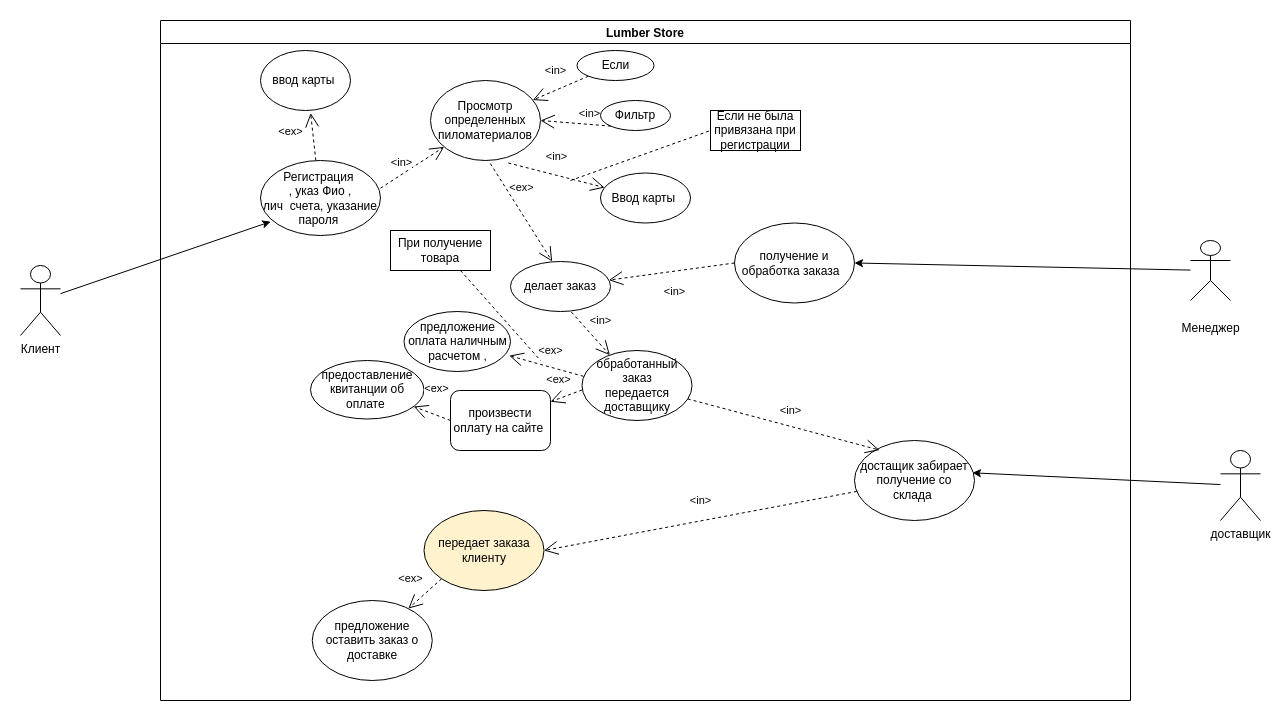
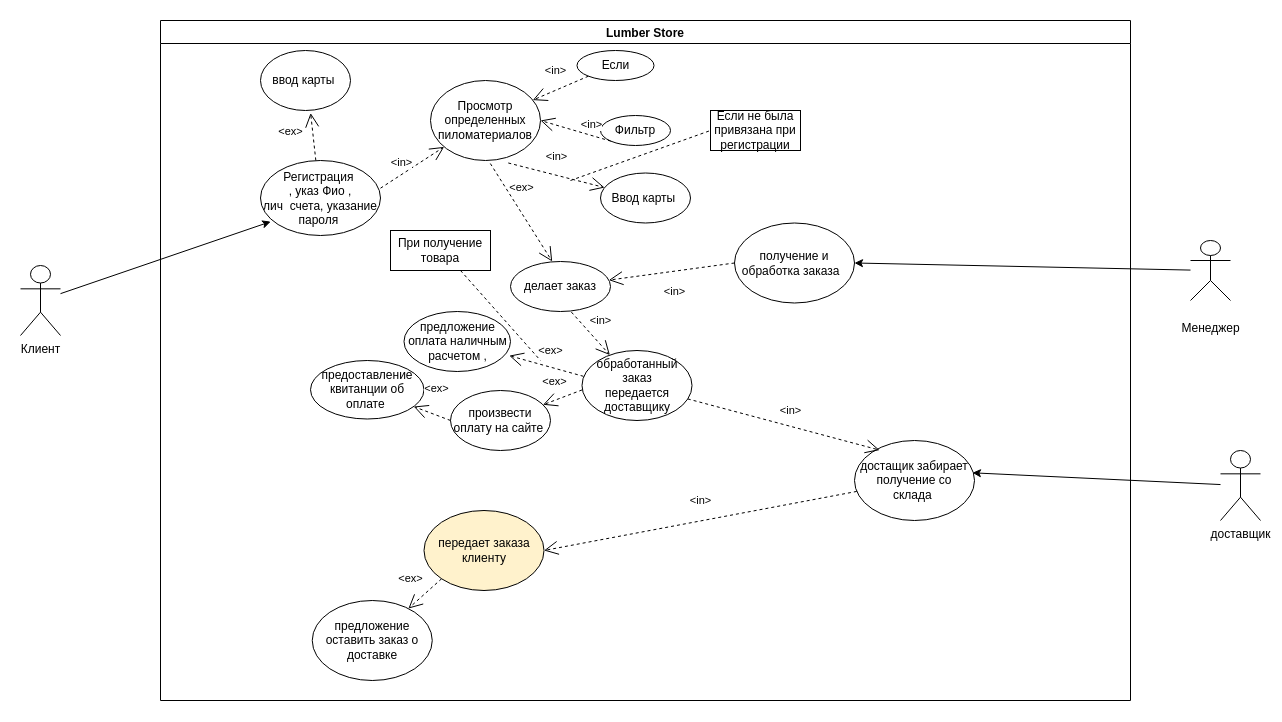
(636, 116) -> (636, 131)
(501, 421) -> (501, 421)
